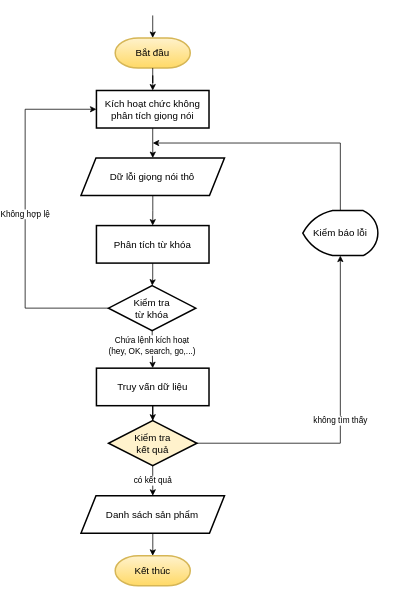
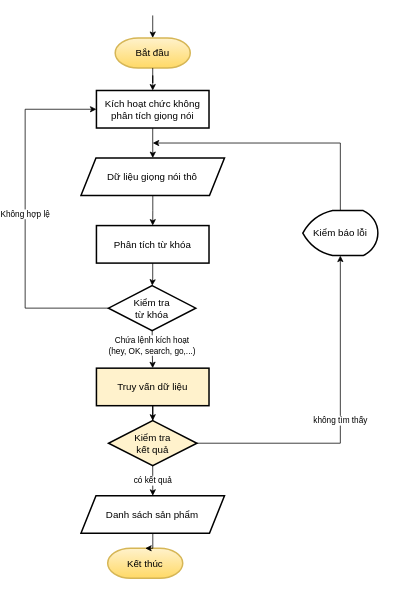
(152, 177) -> (152, 177)
(153, 387) -> (153, 387)
(153, 570) -> (145, 563)
